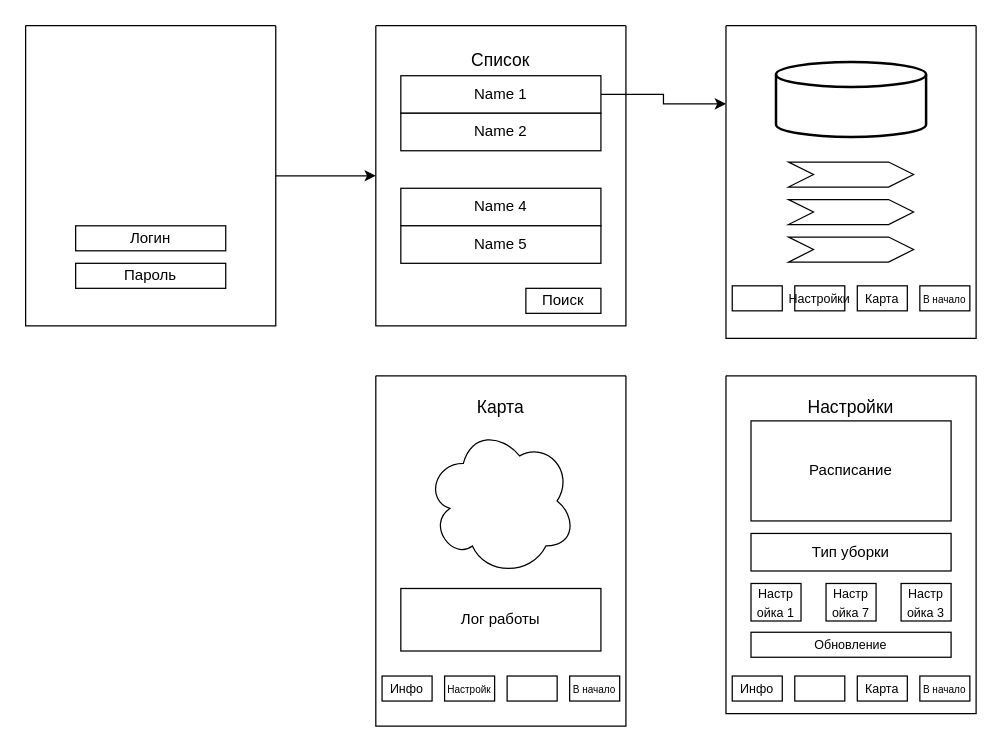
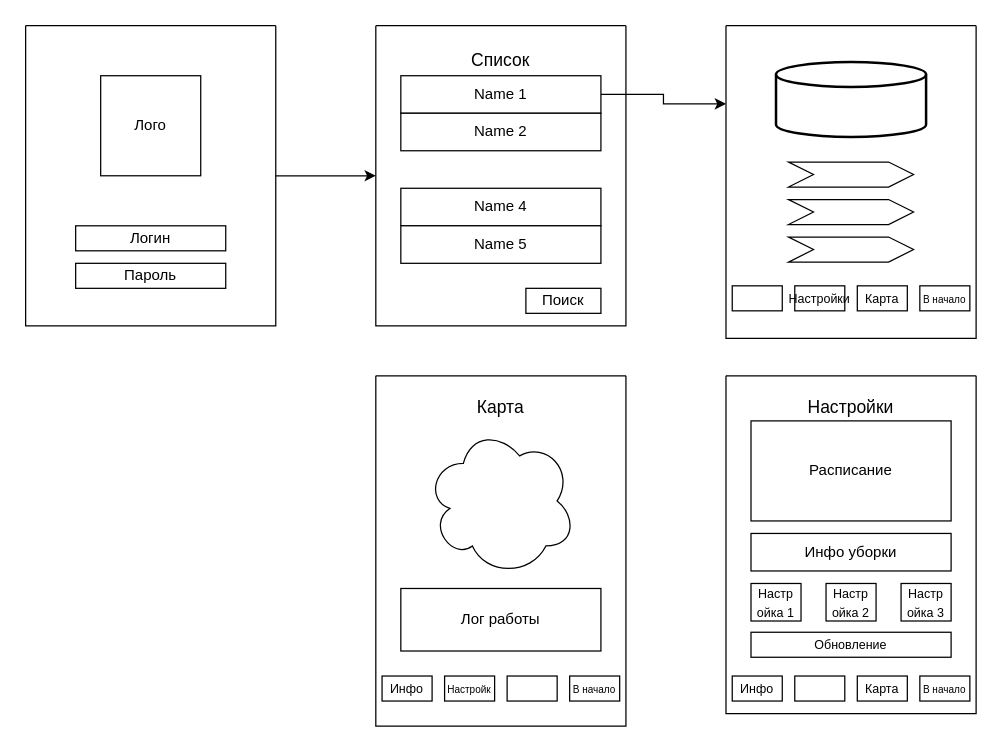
none -> (151, 126)
(851, 552) -> (851, 552)
(851, 602) -> (851, 602)
